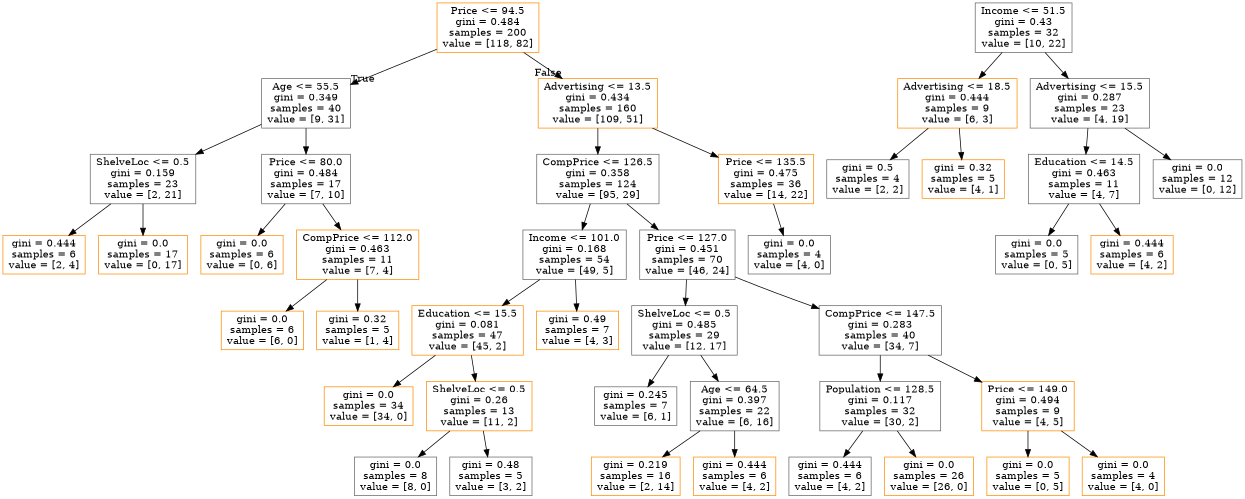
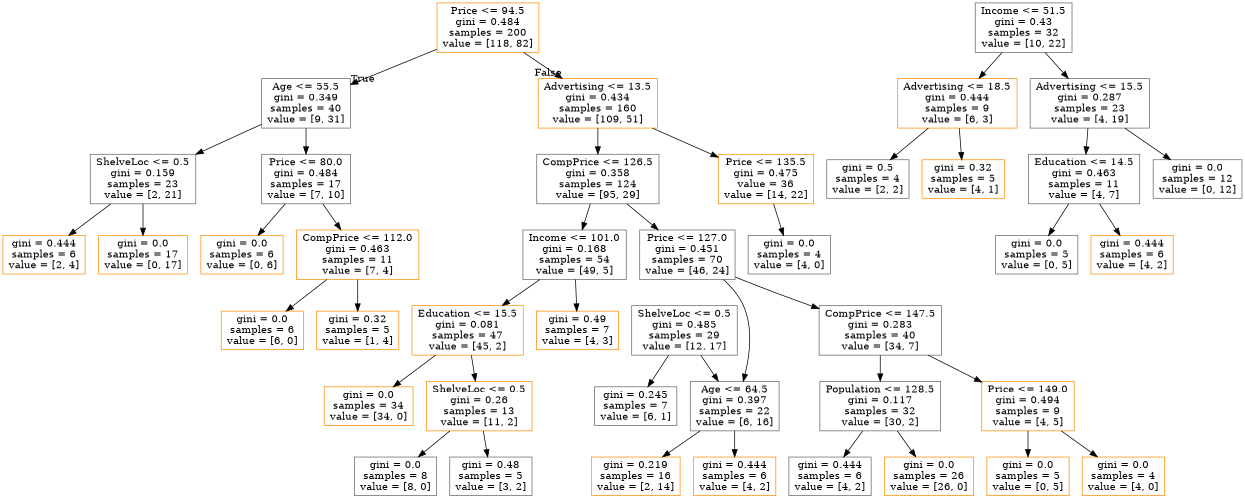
(766, 179) -> (766, 179)
(686, 289) -> (749, 323)
